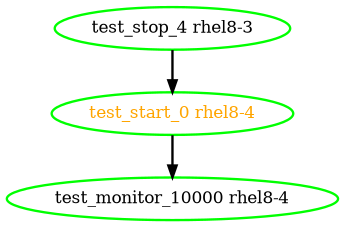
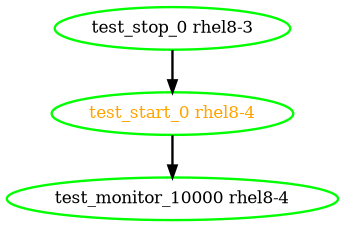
(172, 28) -> (172, 28)
